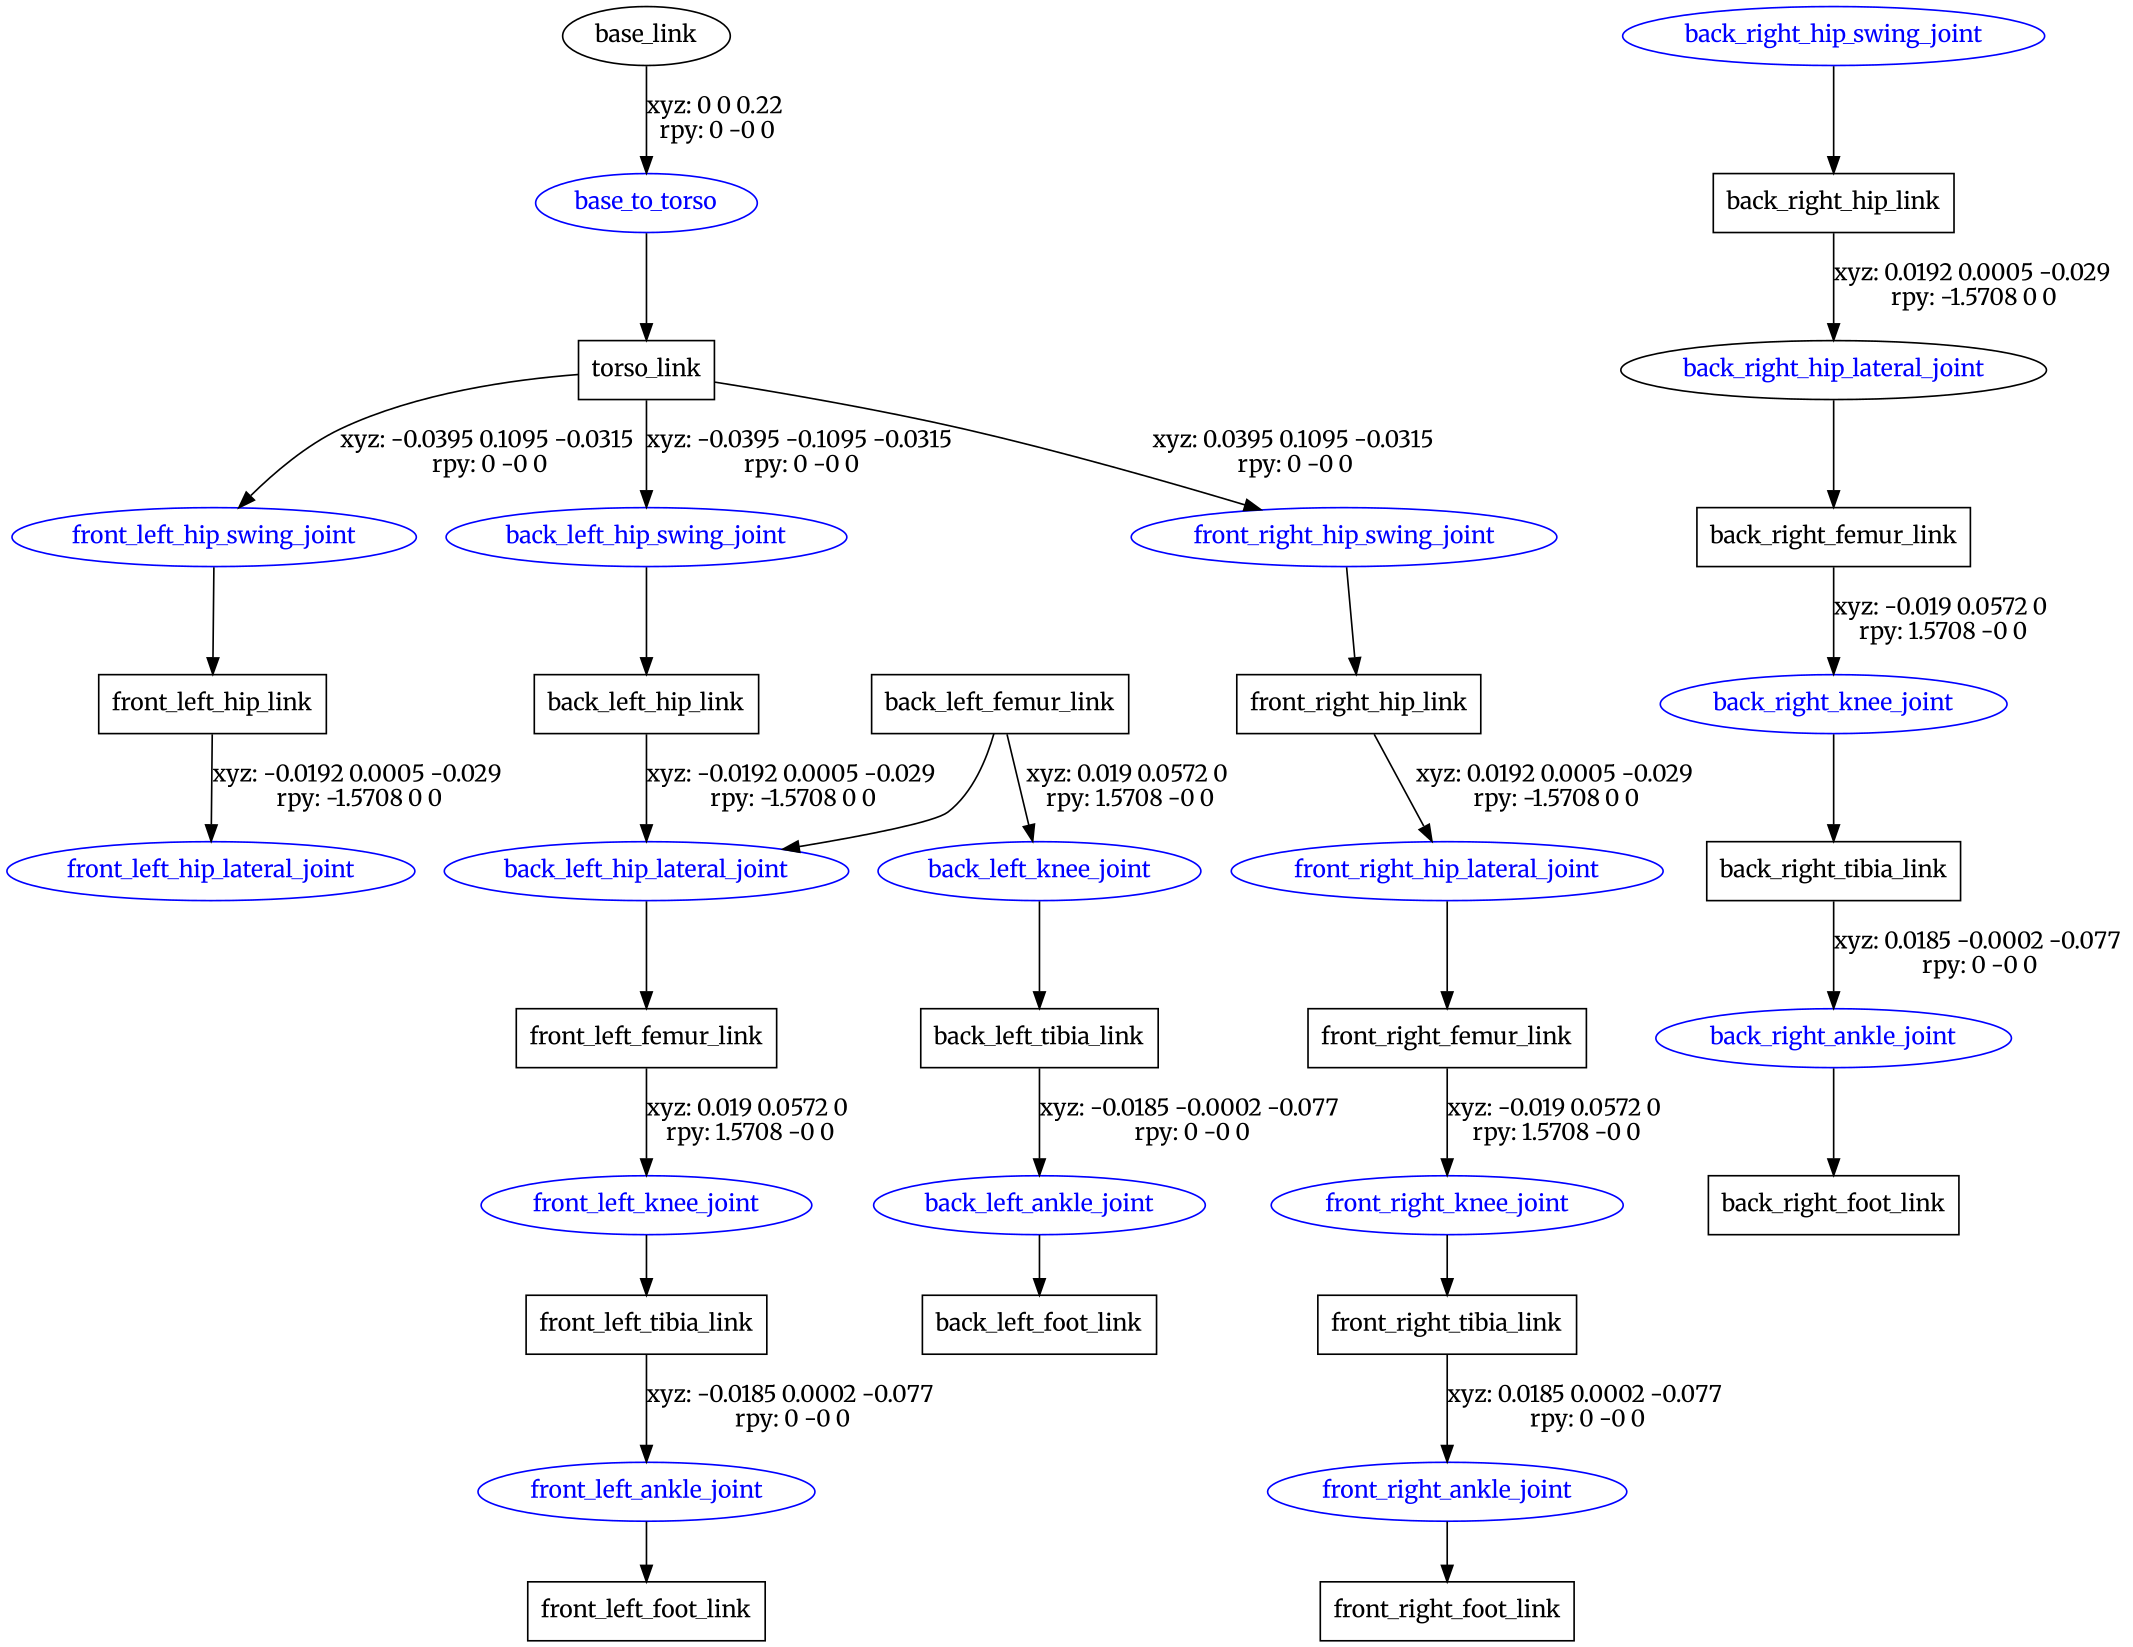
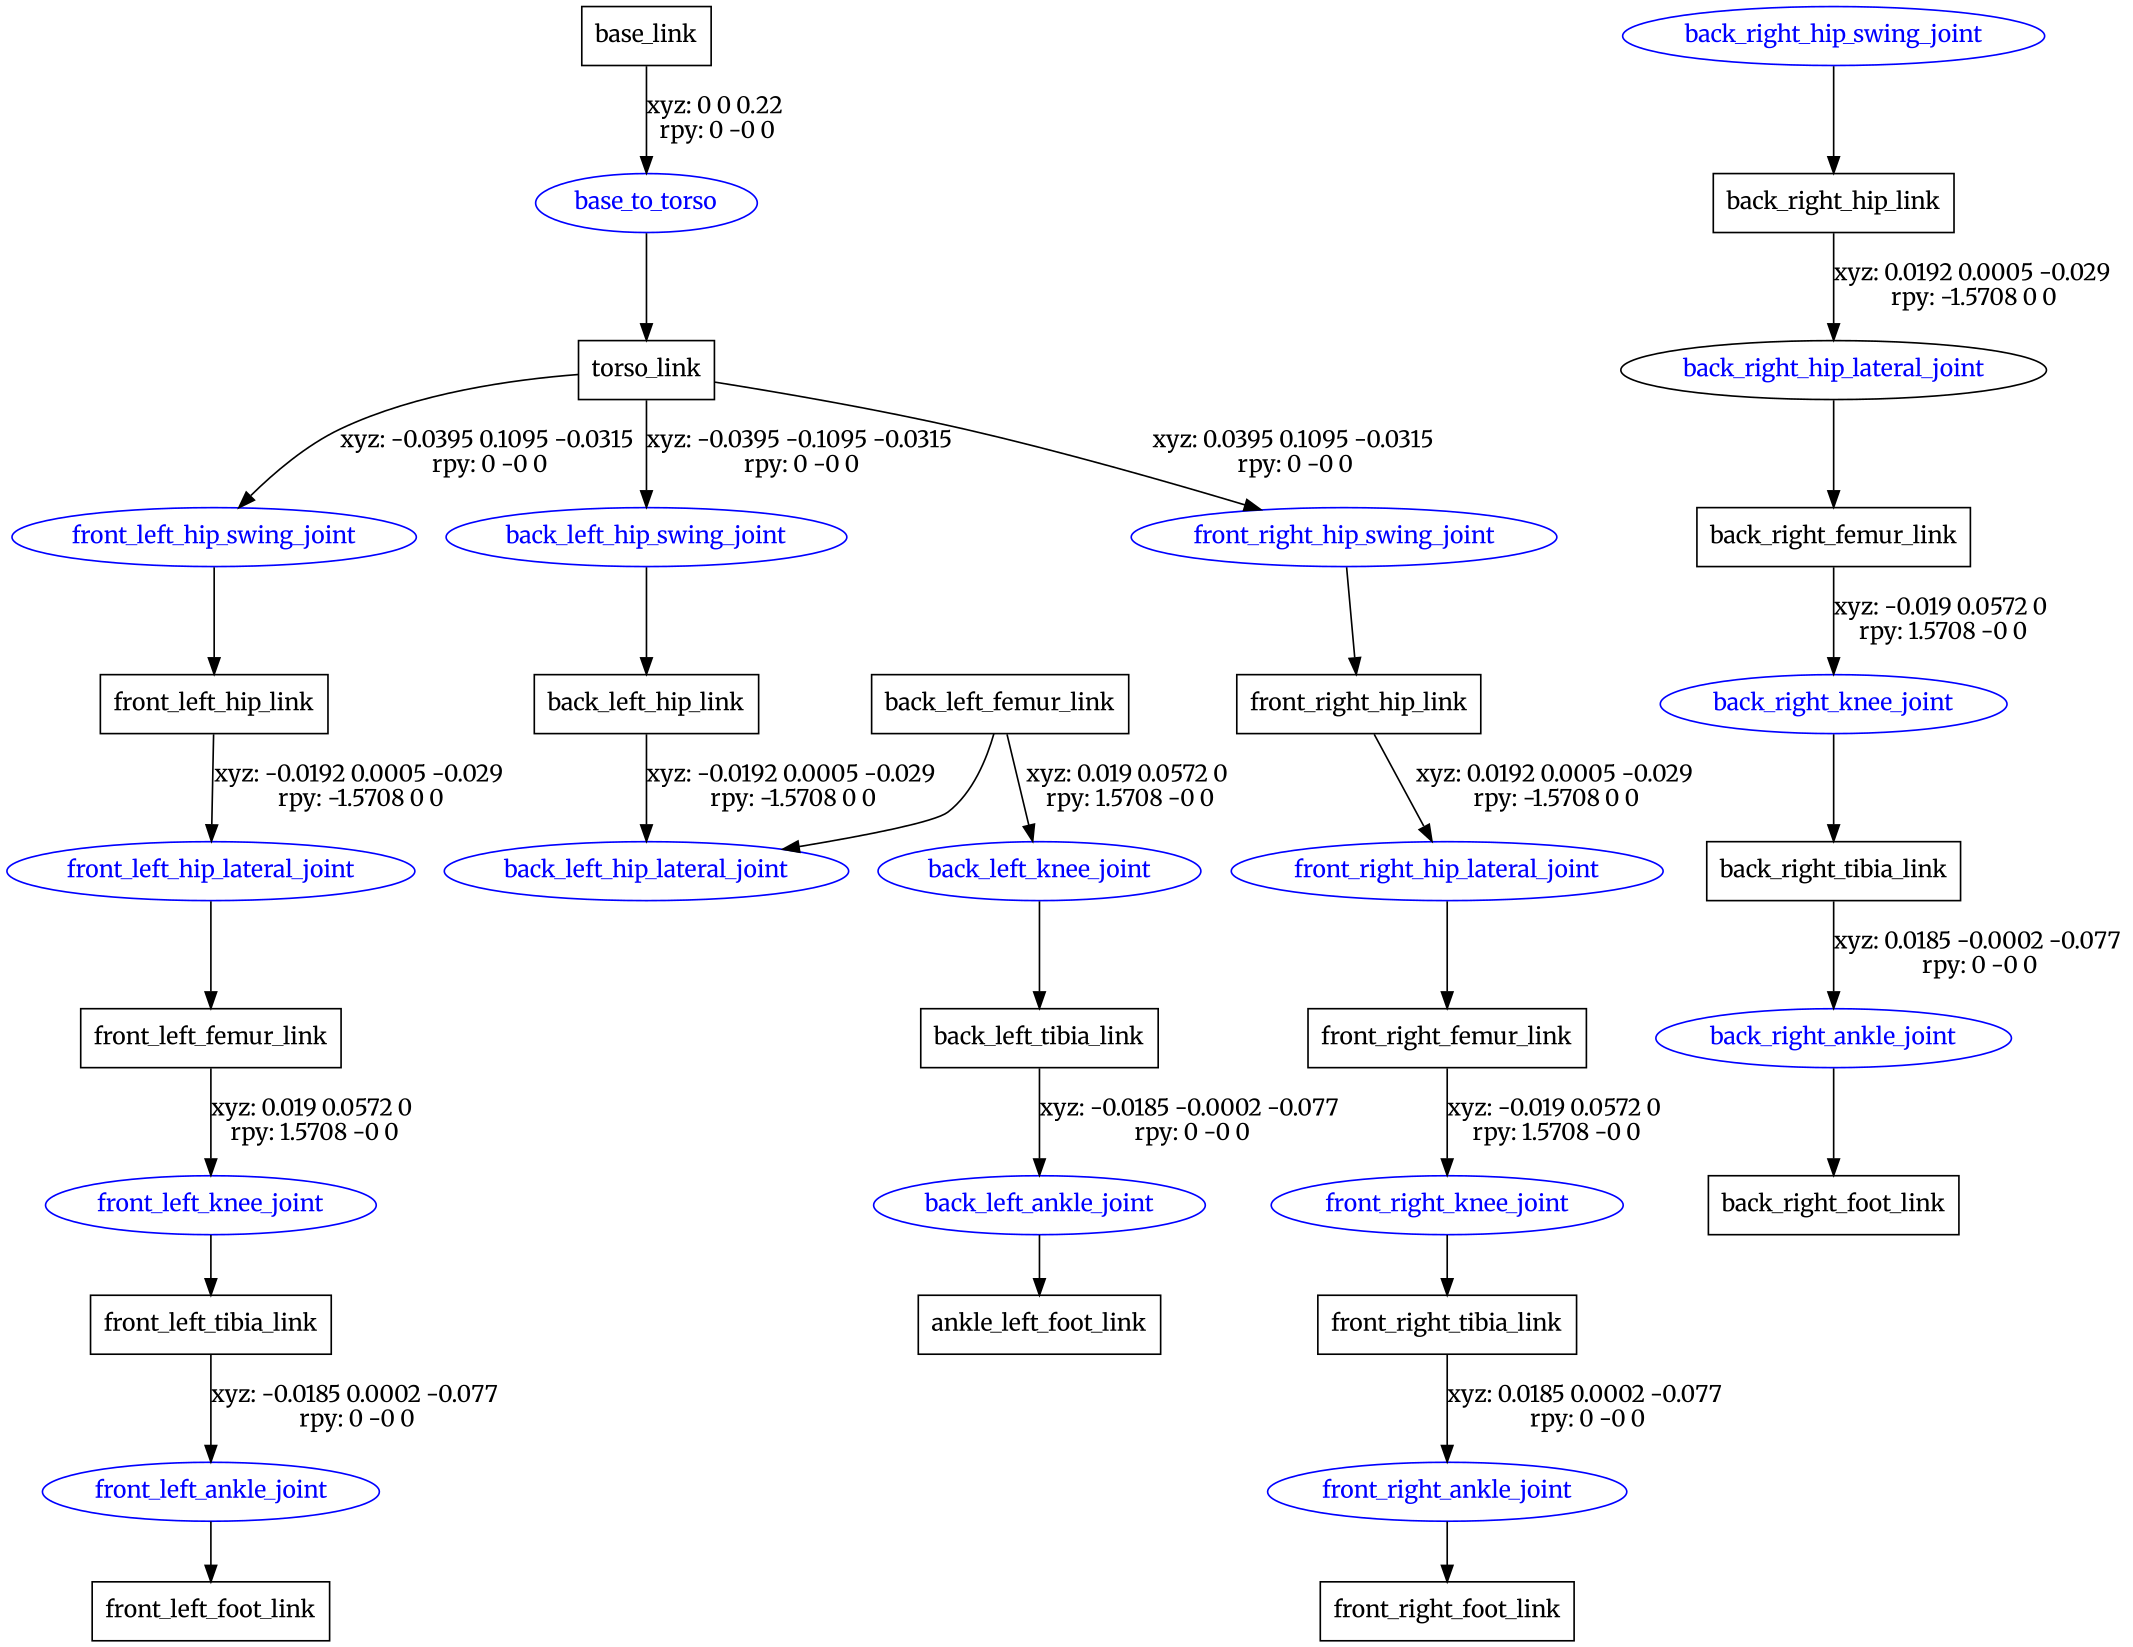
(646, 36) -> (646, 36)
(646, 946) -> (211, 946)
(1039, 1325) -> (1039, 1325)
